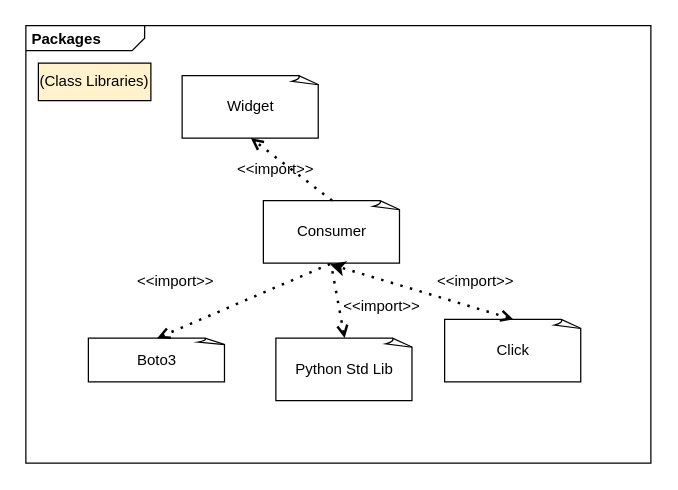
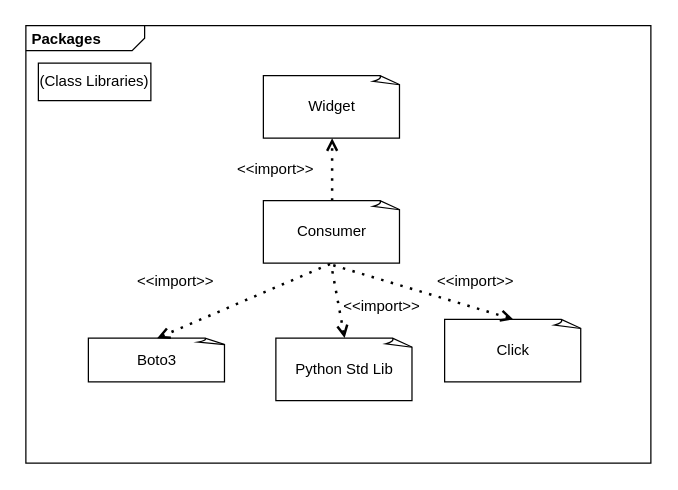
(94, 82) -> (94, 82)
(251, 107) -> (332, 107)
(342, 268) -> (338, 267)
